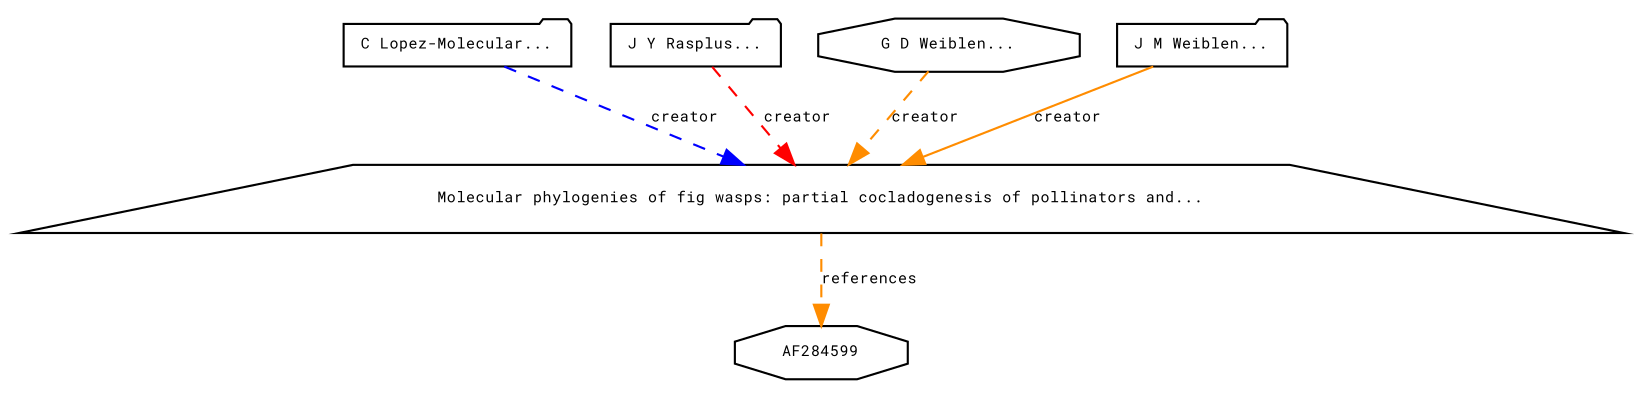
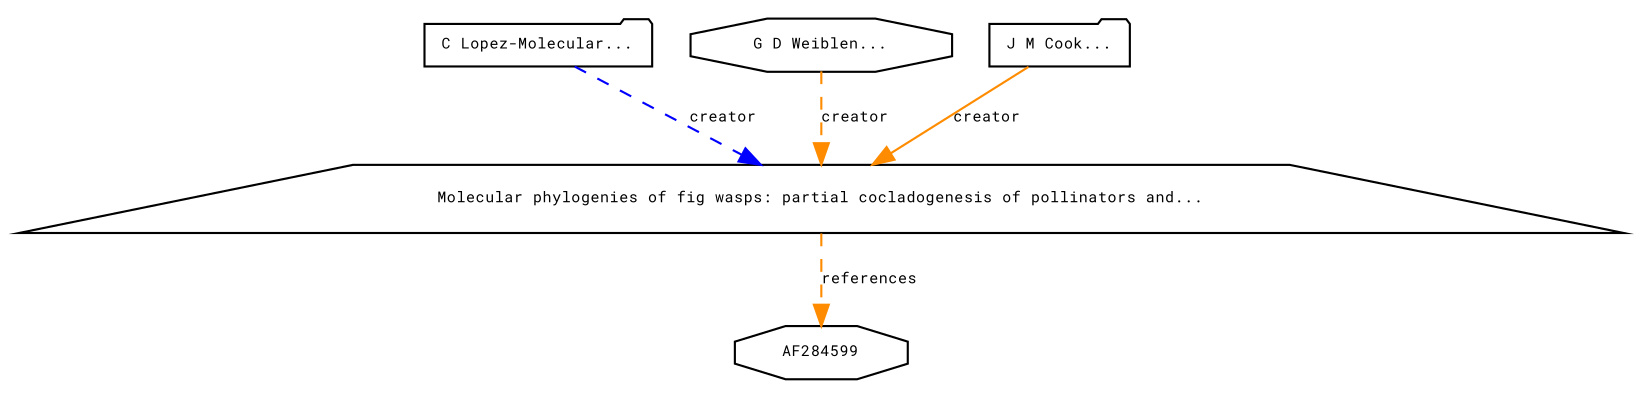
(696, 45) -> none
(1202, 45) -> (1060, 45)
